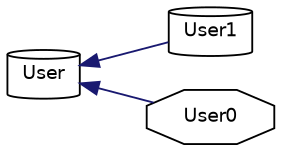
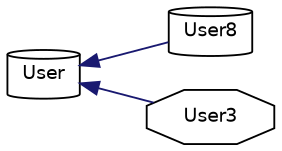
(210, 32) -> (210, 32)
(210, 117) -> (210, 117)
